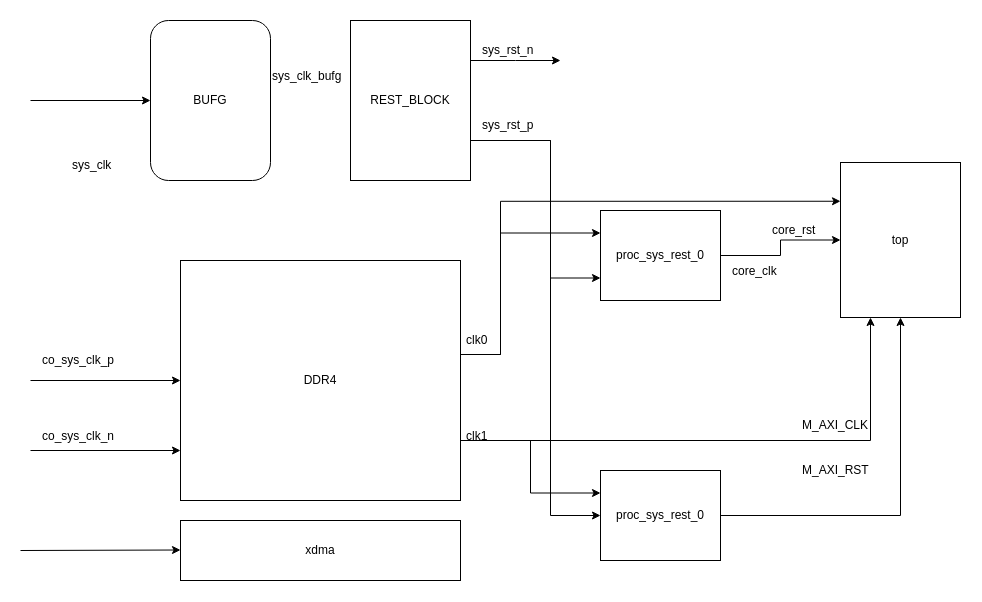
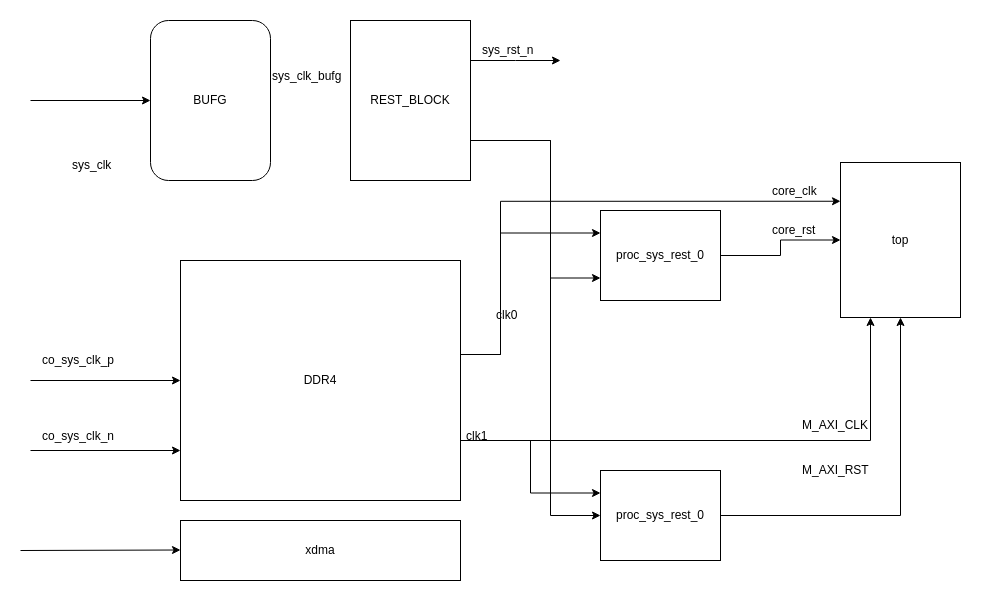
(516, 126) -> none
(761, 272) -> (801, 192)
(485, 341) -> (515, 316)
